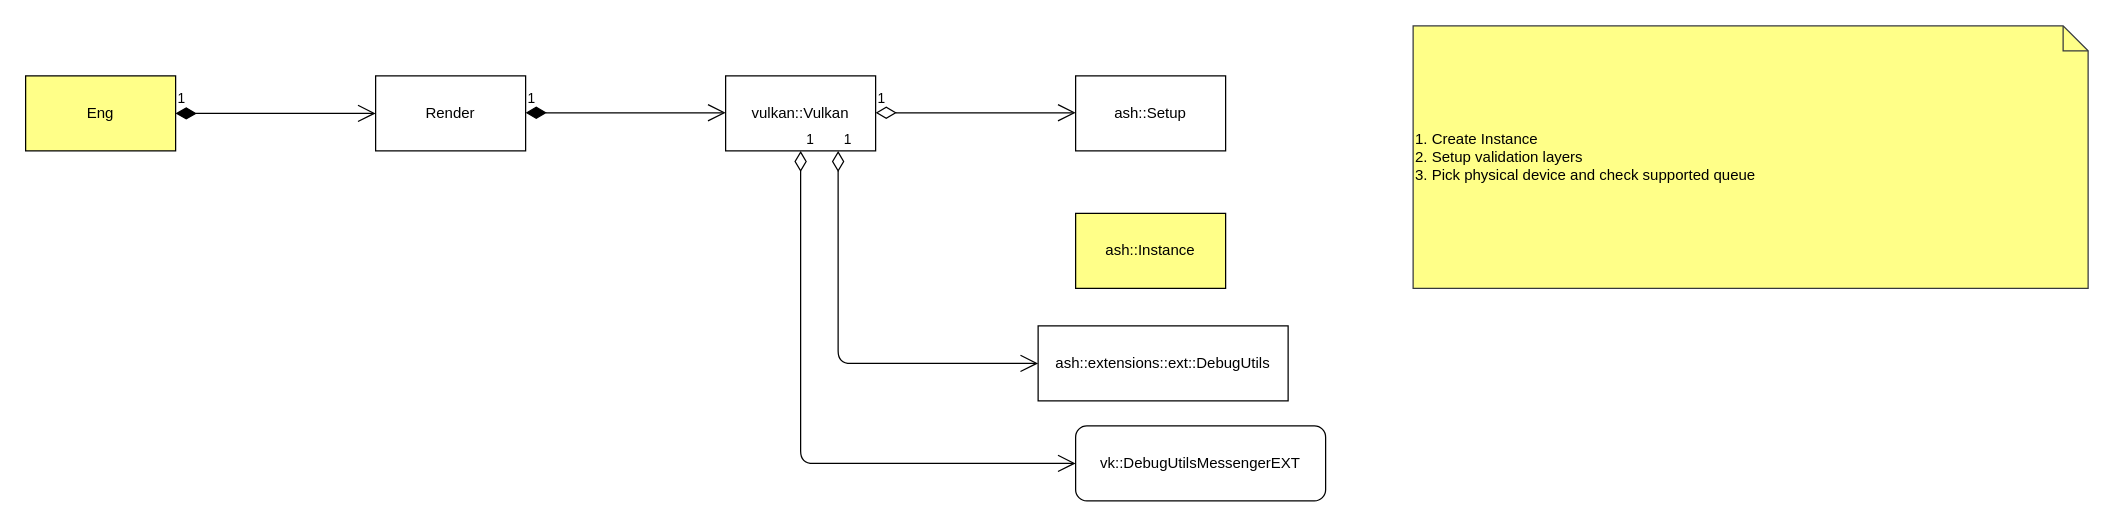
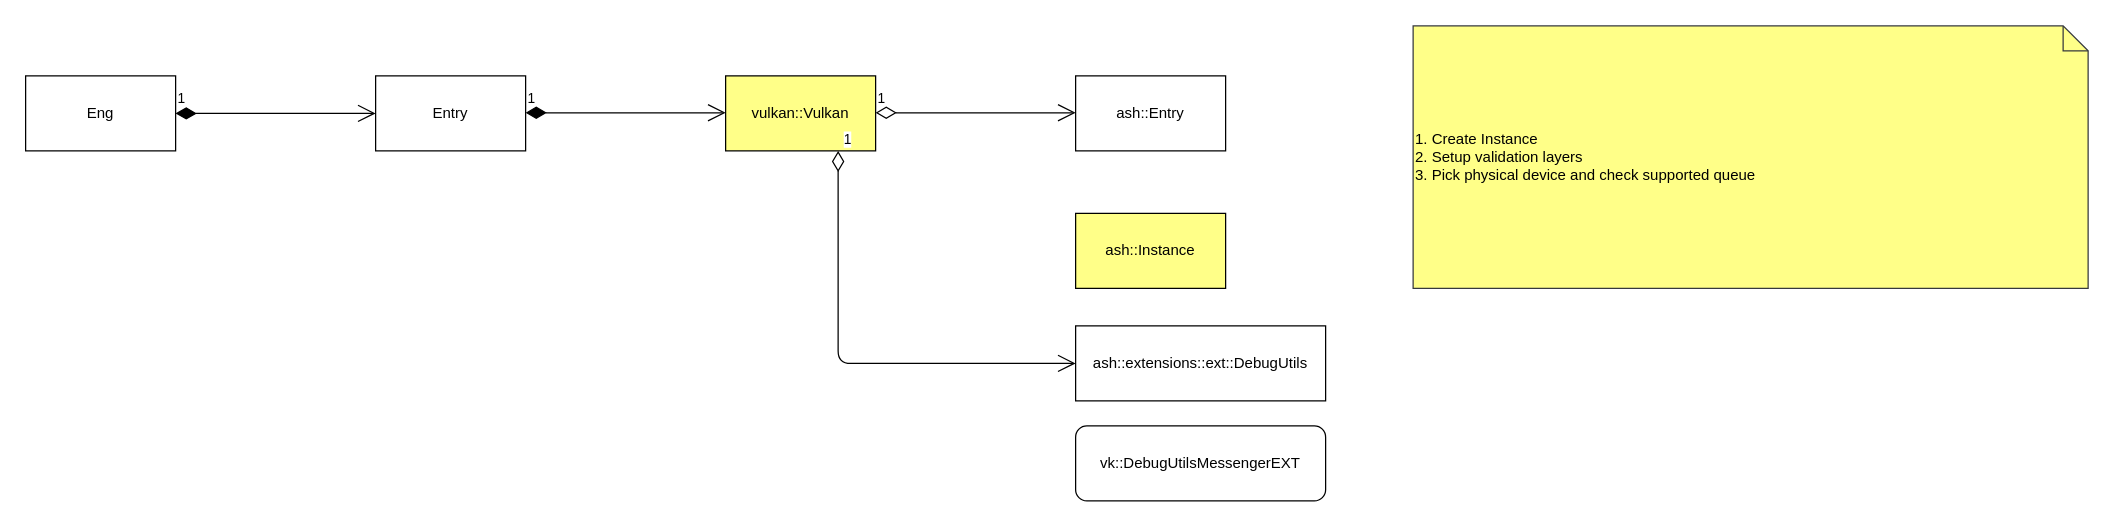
(101, 113) -> (101, 113)
(451, 113) -> (451, 113)
(801, 113) -> (801, 113)
(1151, 113) -> (1151, 113)
(1163, 363) -> (1201, 363)
(801, 447) -> none
